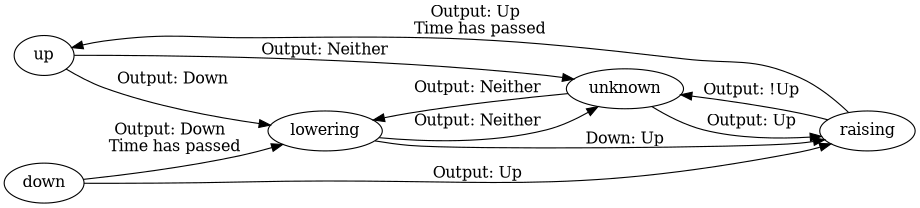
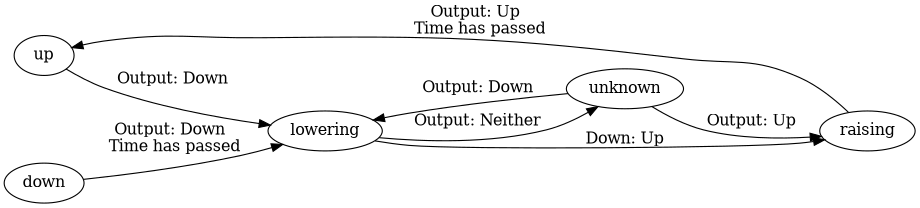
(319, 60) -> none
(478, 88) -> (478, 88)
(760, 106) -> none
(453, 182) -> none
